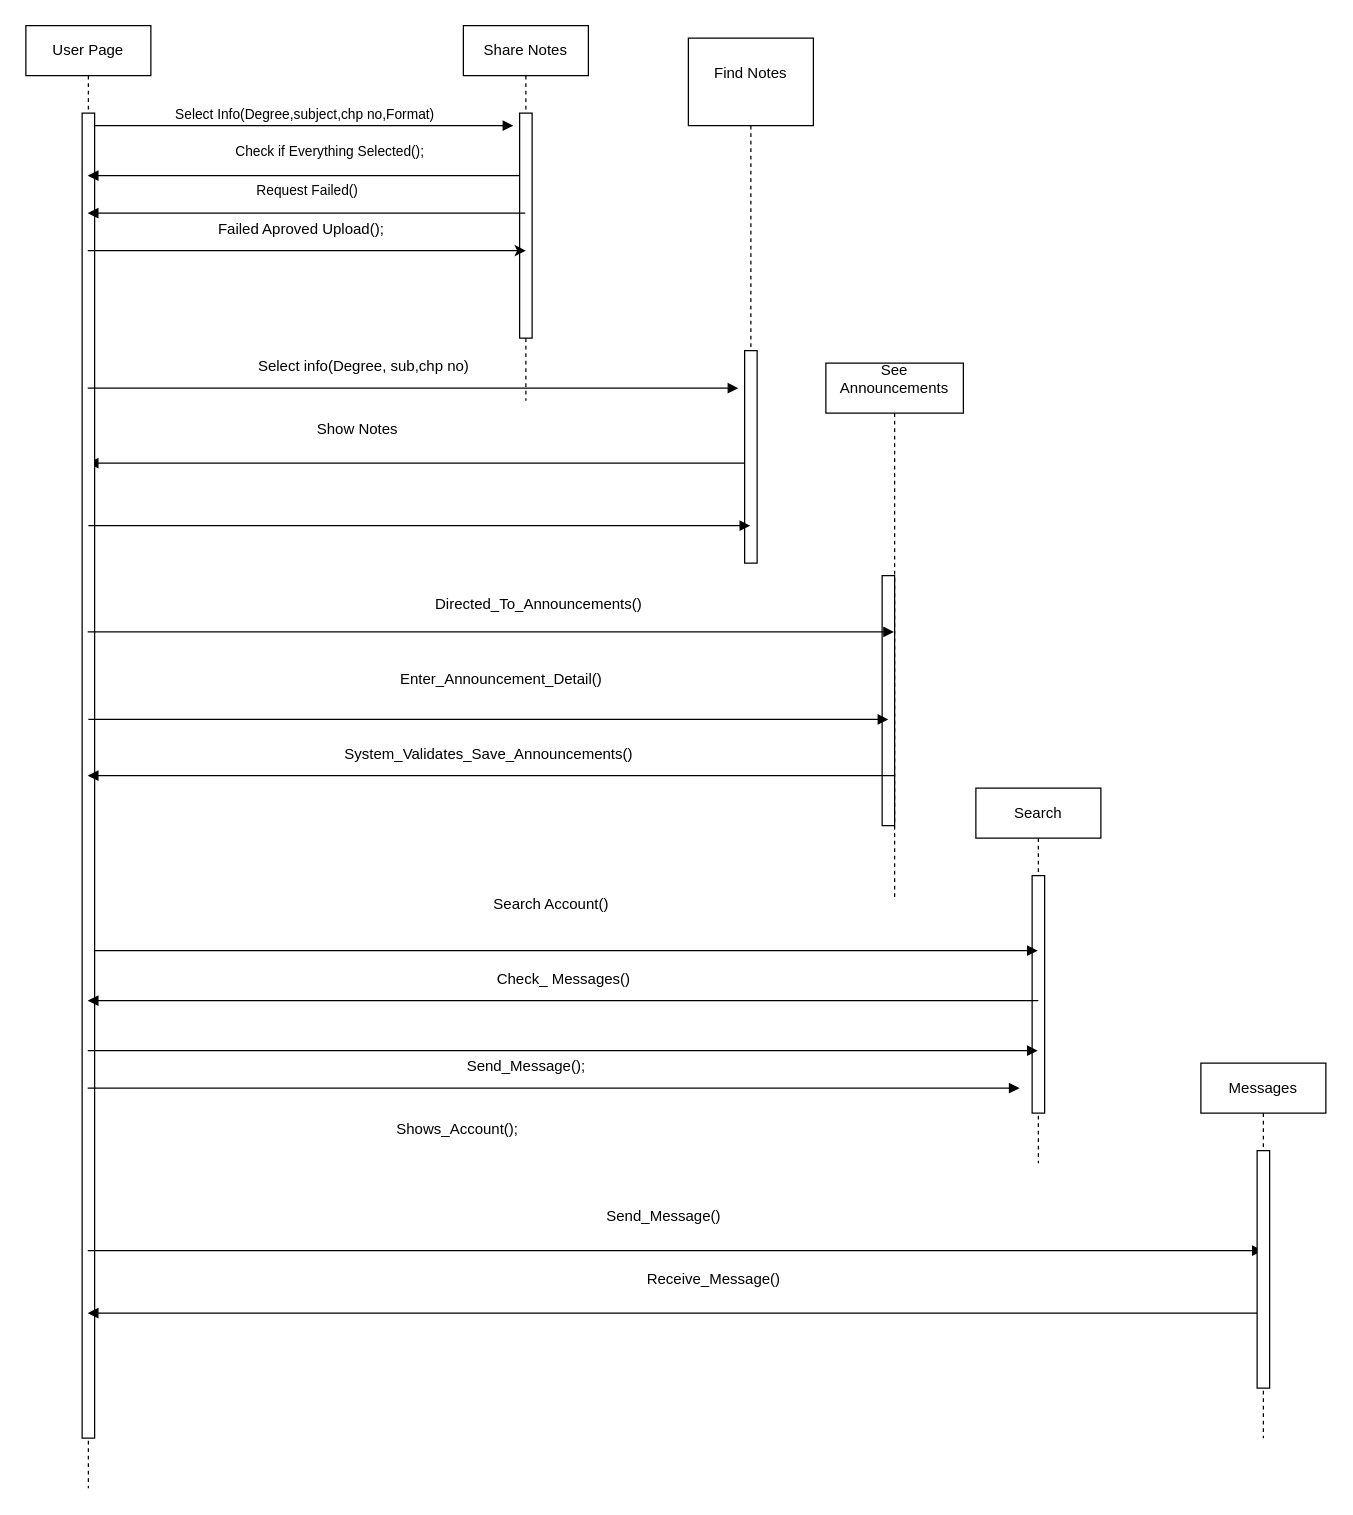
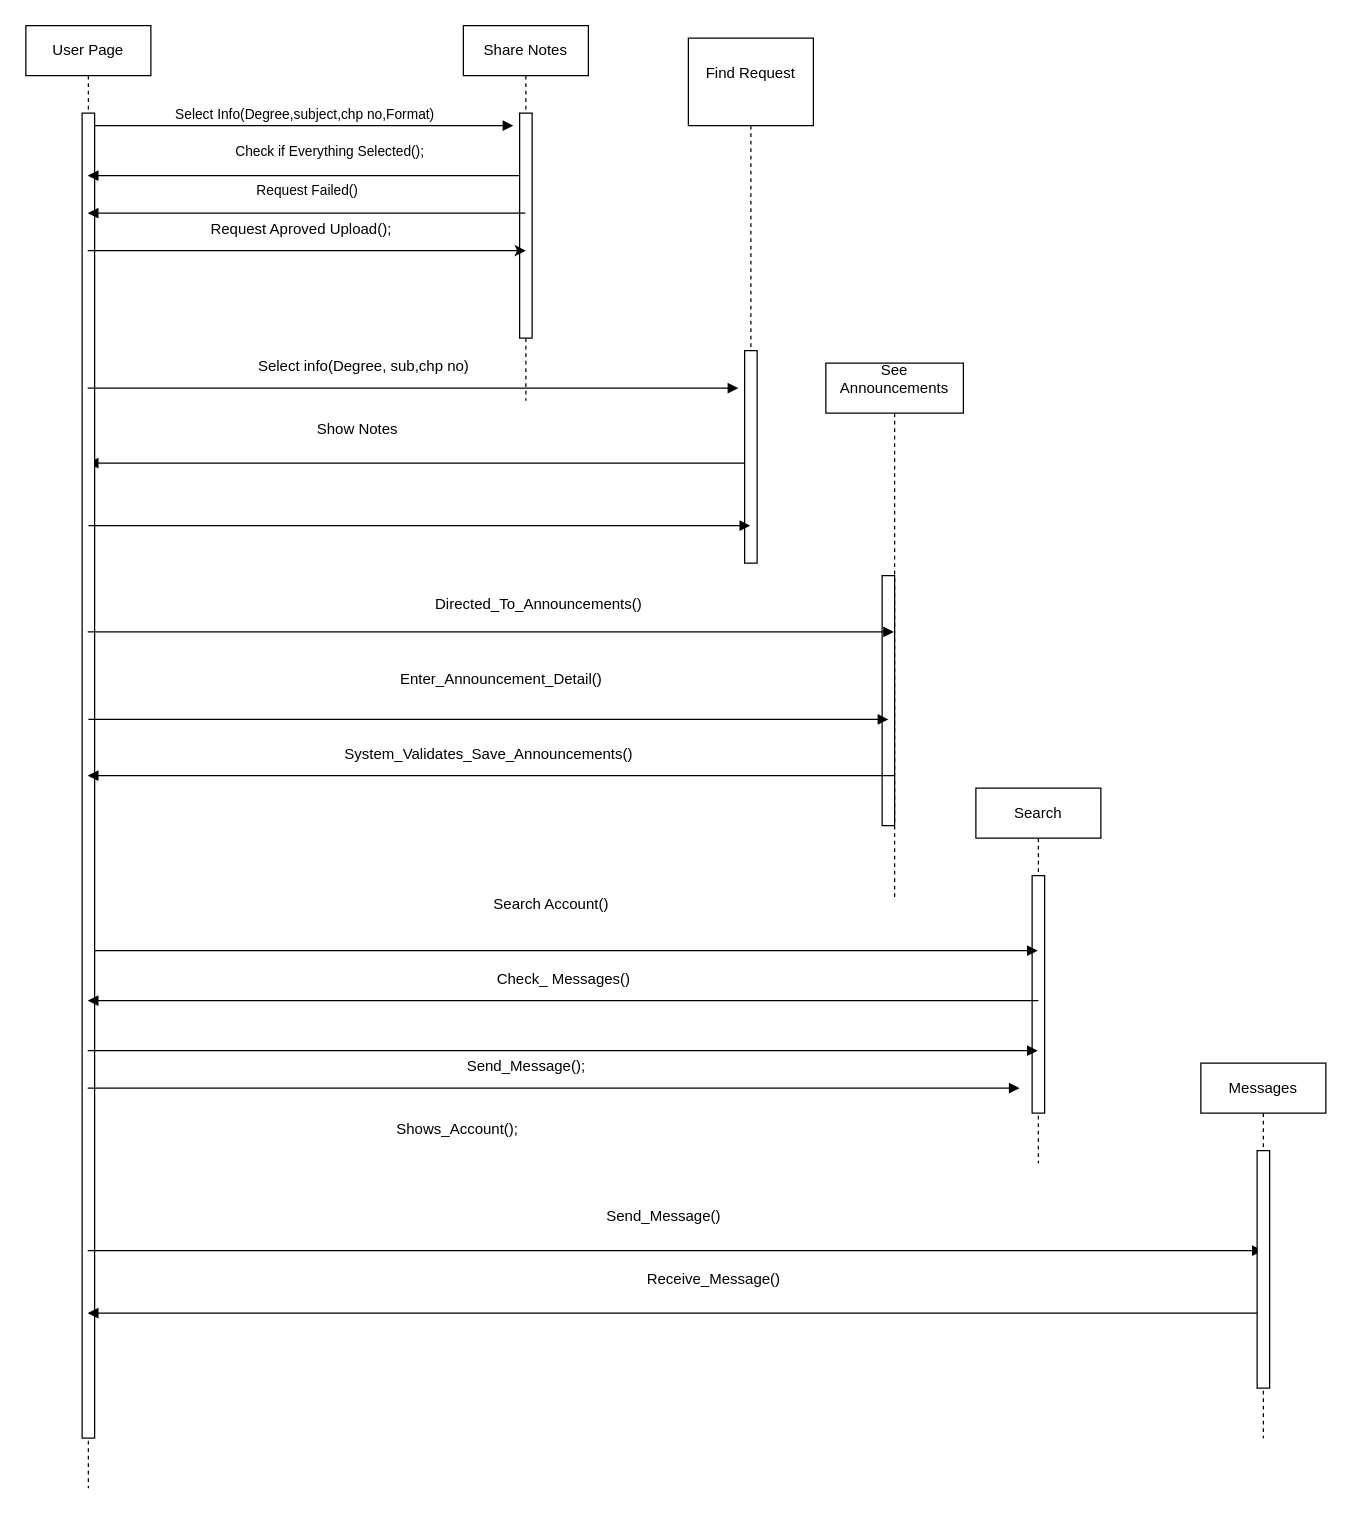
(751, 82) -> (751, 82)
(301, 229) -> (301, 229)
